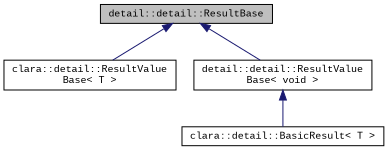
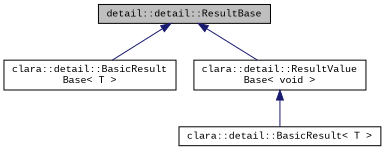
(90, 75) -> (90, 75)
(283, 75) -> (280, 75)
